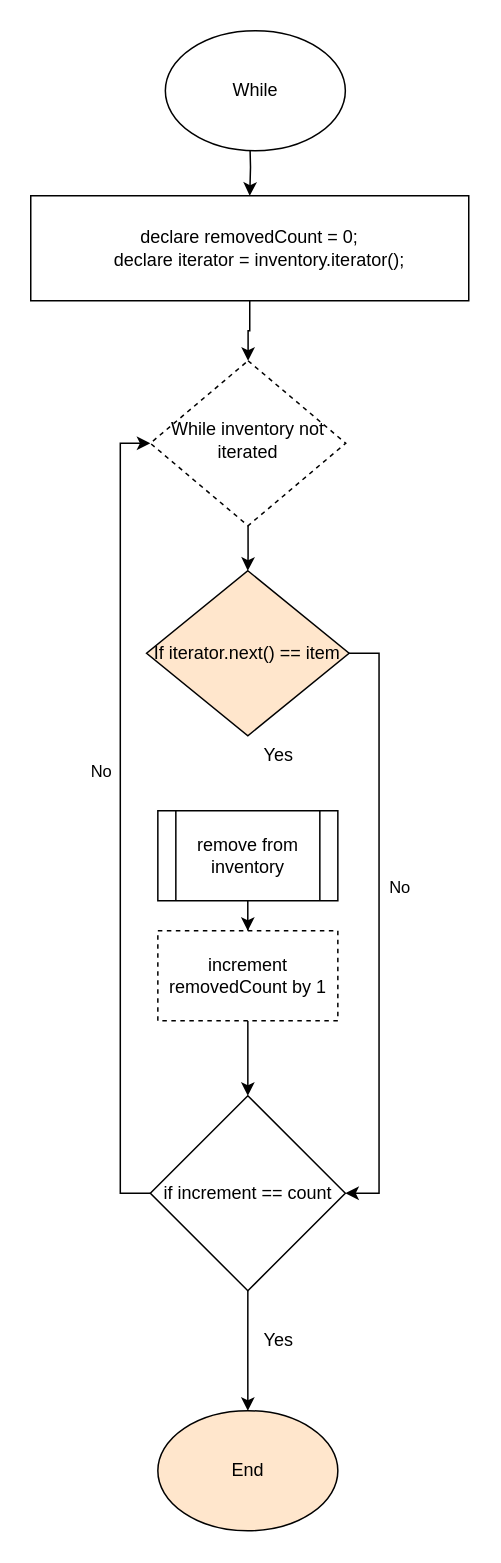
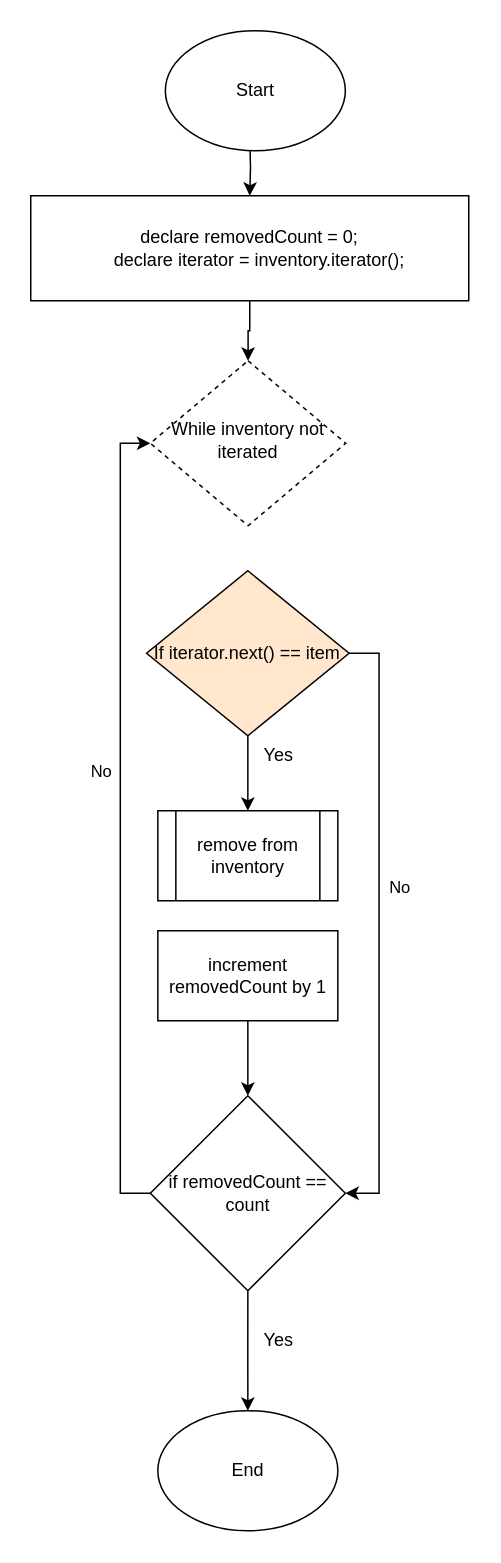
(256, 91) -> (256, 91)
(248, 543) -> none
none -> (248, 768)
(248, 921) -> none
(248, 976) -> (248, 976)
(248, 1193) -> (248, 1193)
(248, 1471) -> (248, 1471)
